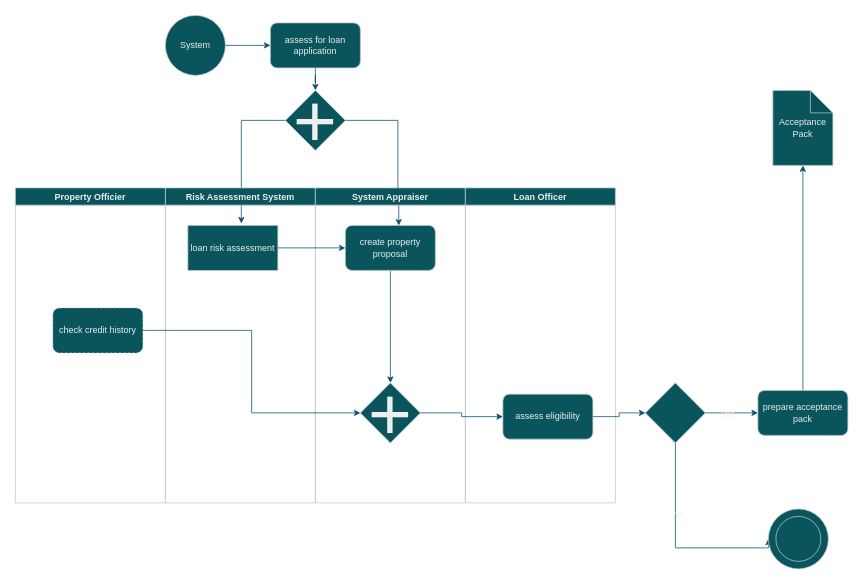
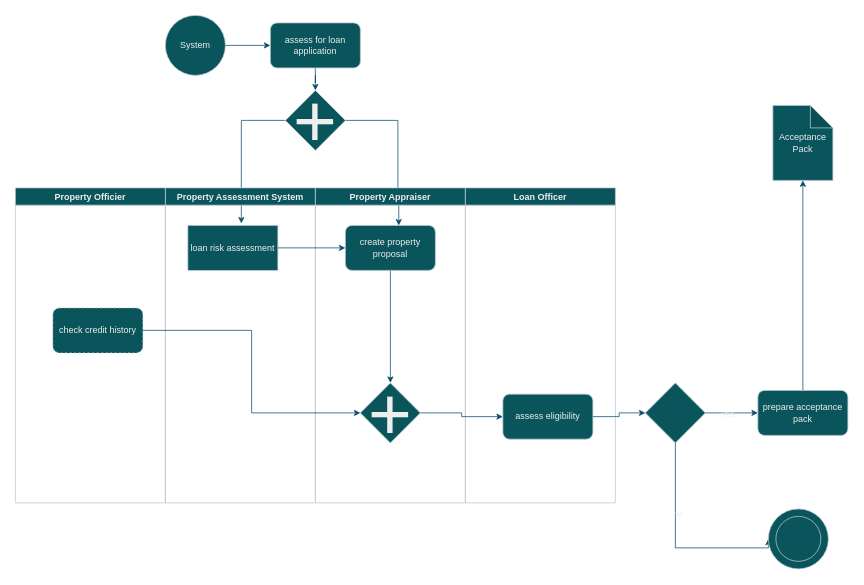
(803, 128) -> (803, 143)
(240, 197) -> (240, 197)
(390, 197) -> (390, 197)
